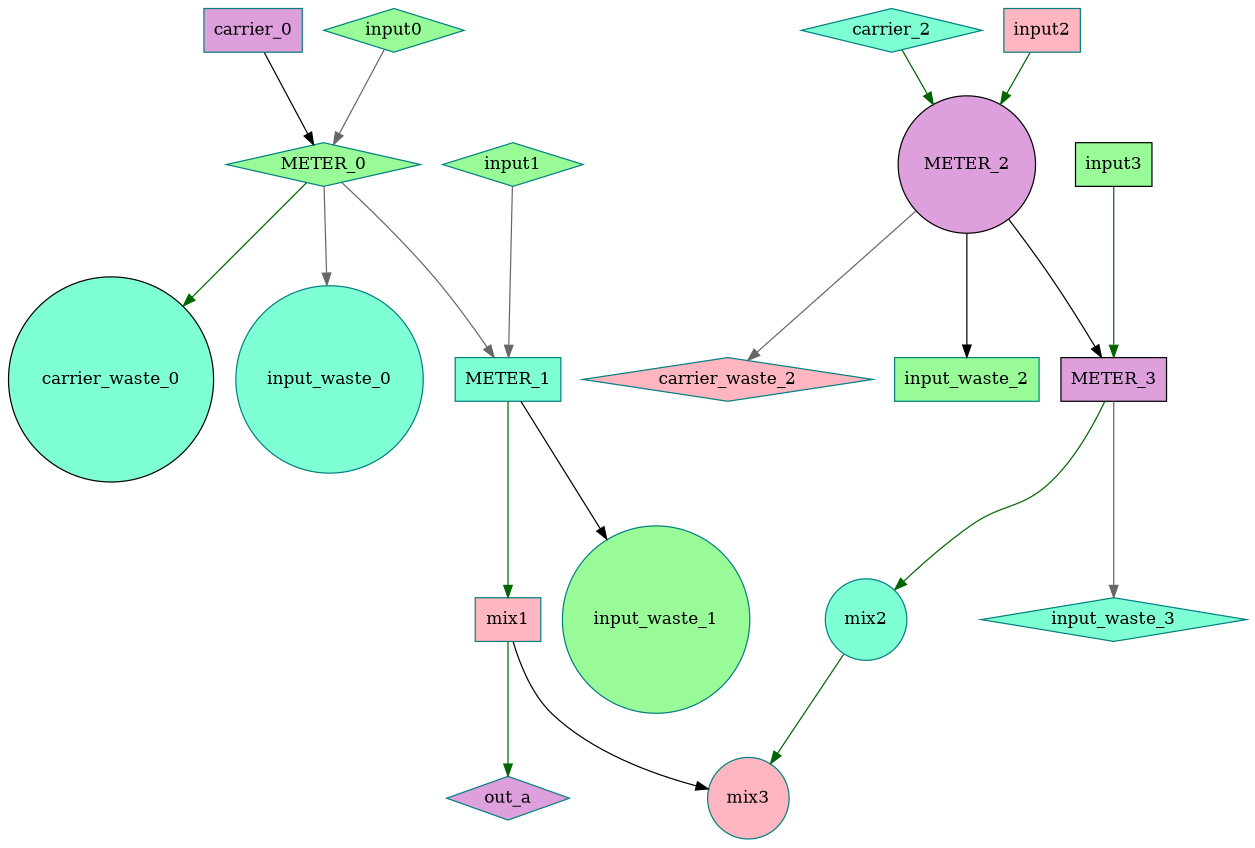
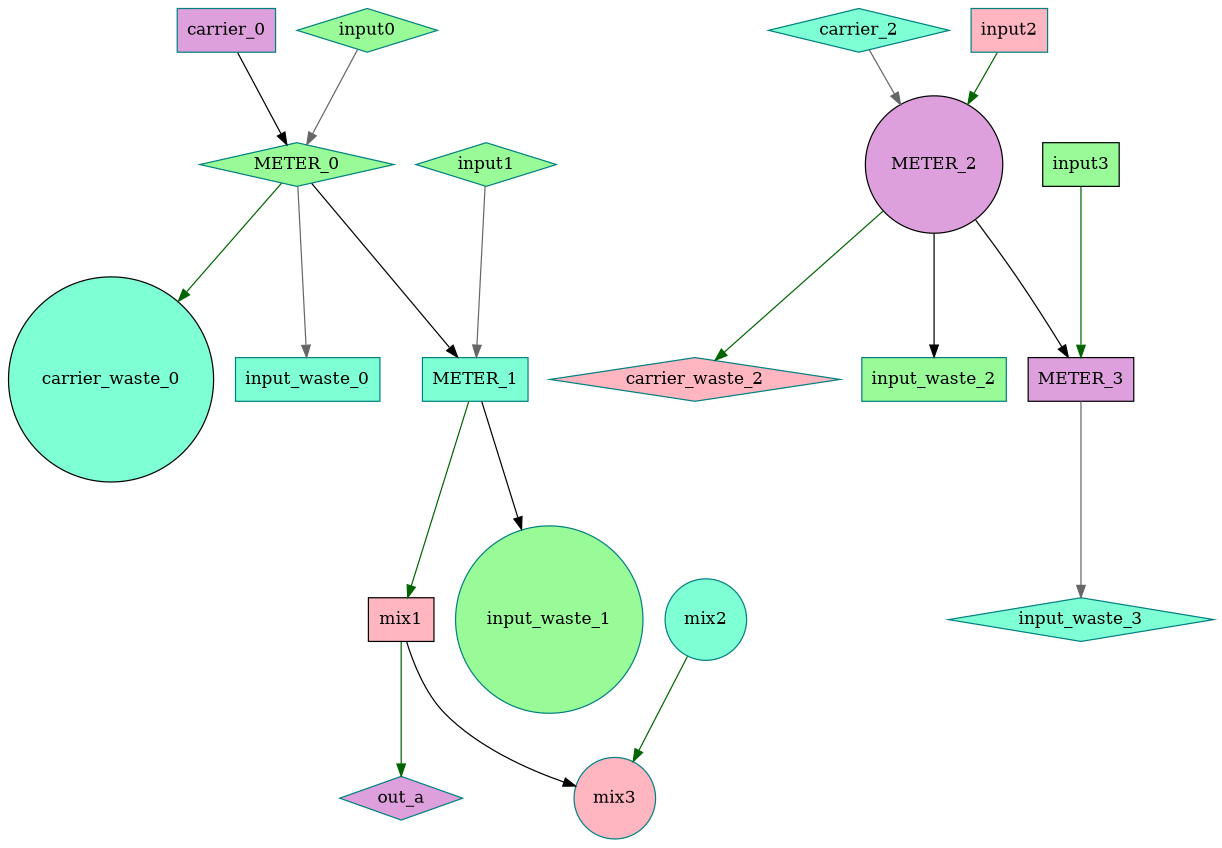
(915, 72) -> (882, 72)
(420, 261) -> (381, 265)
(837, 281) -> (804, 281)
(330, 379) -> (308, 379)
(1017, 504) -> none
(508, 620) -> (401, 620)
